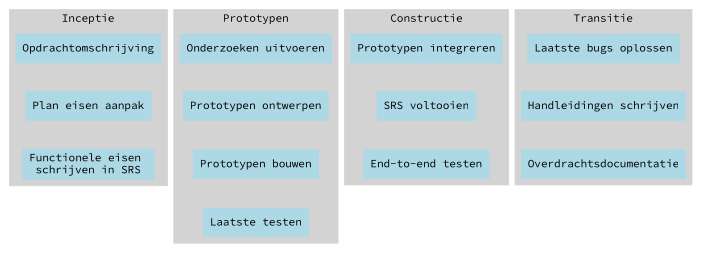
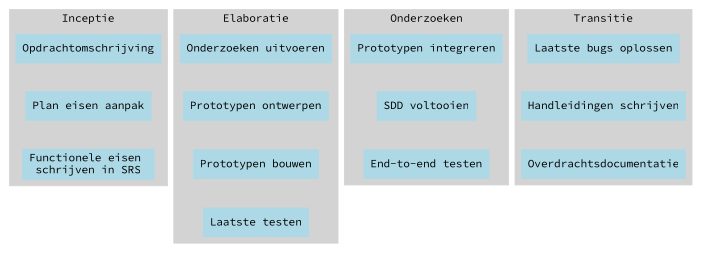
(256, 19) -> (256, 19)
(427, 19) -> (427, 19)
(427, 106) -> (427, 106)
